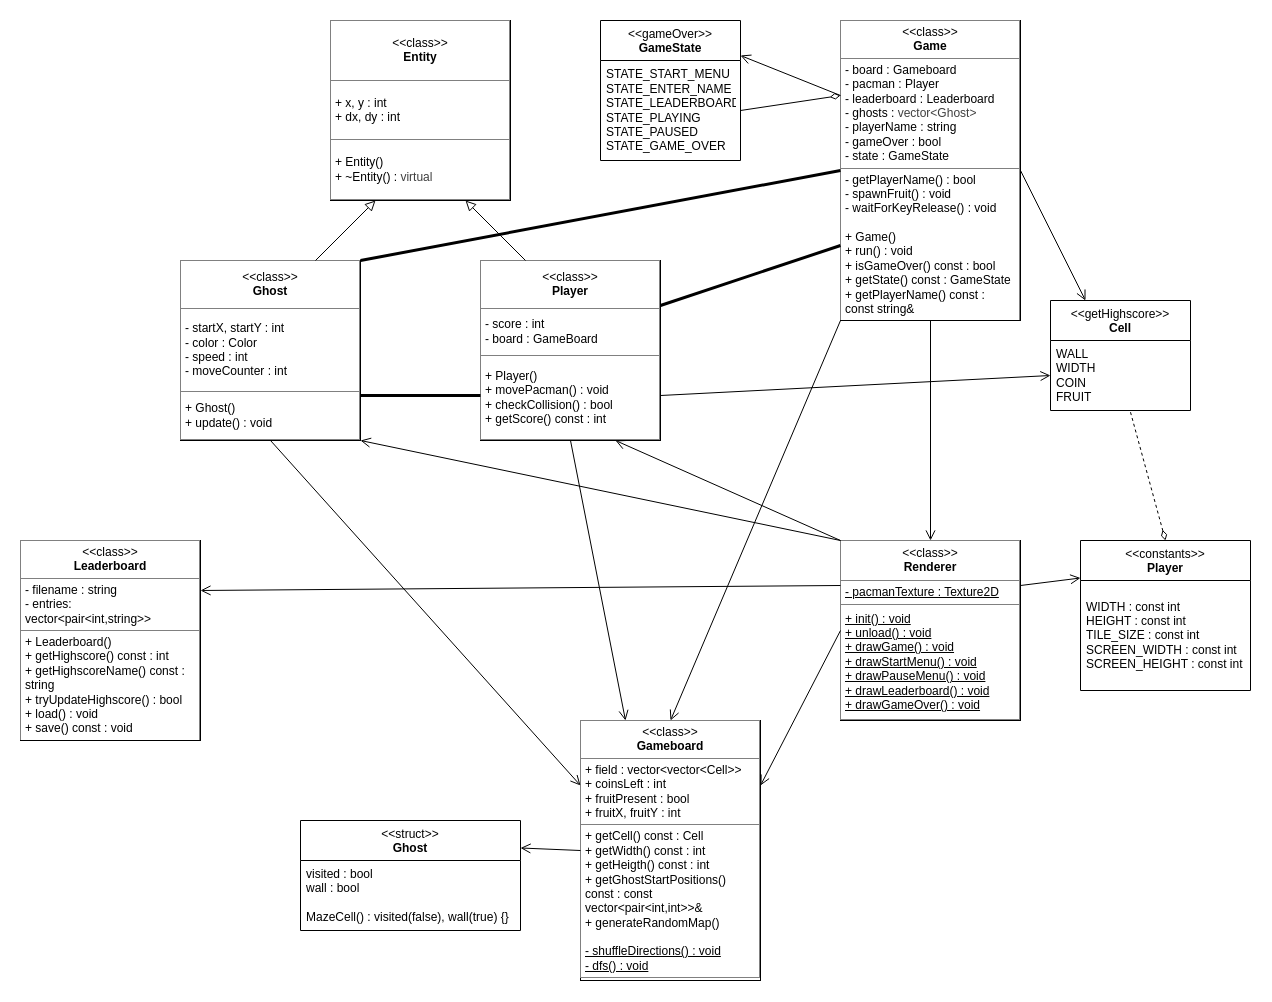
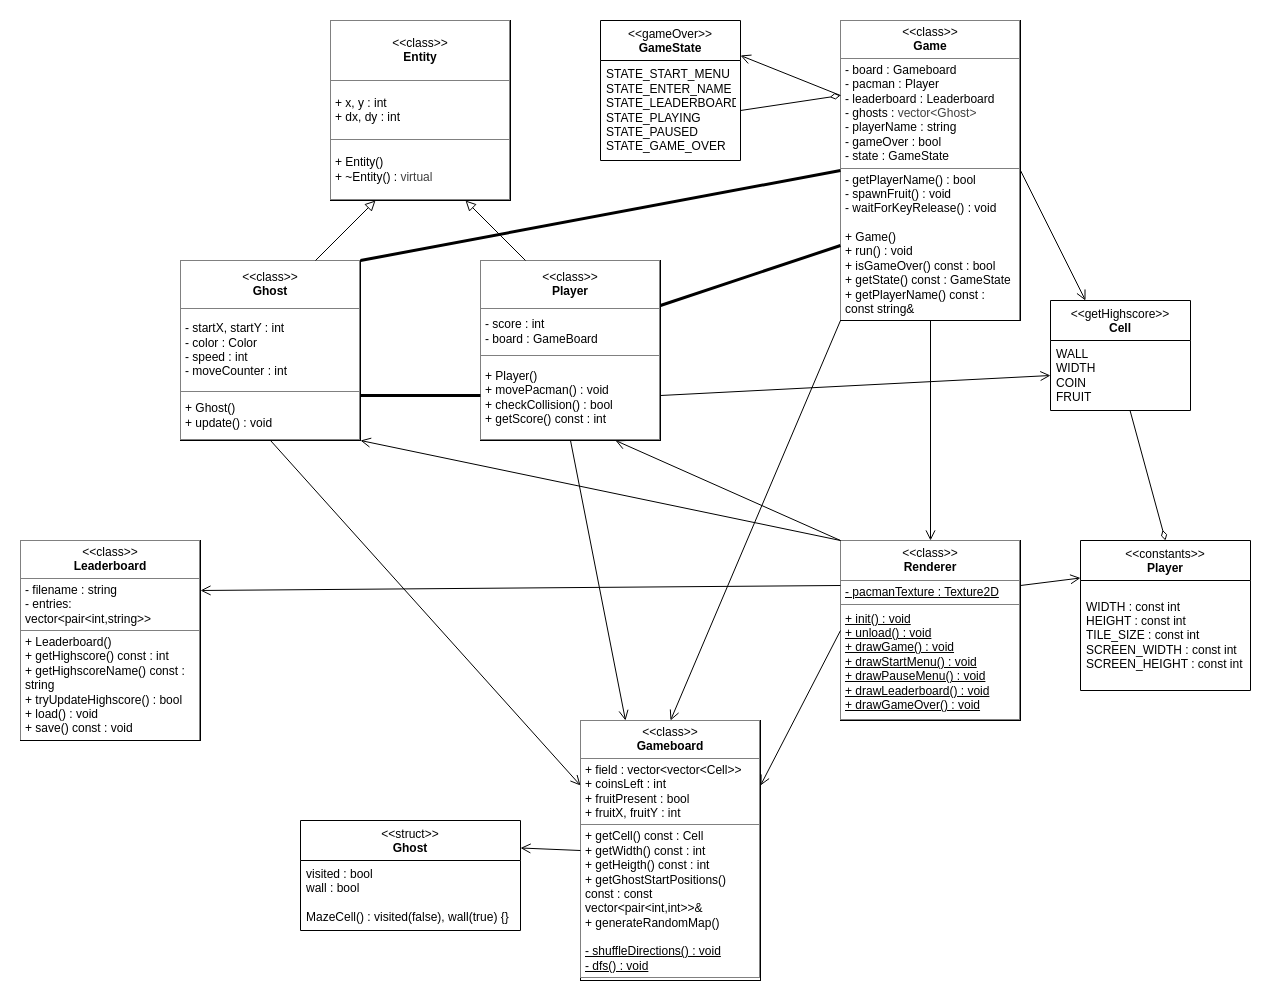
(1146, 471) -> (1146, 471)
